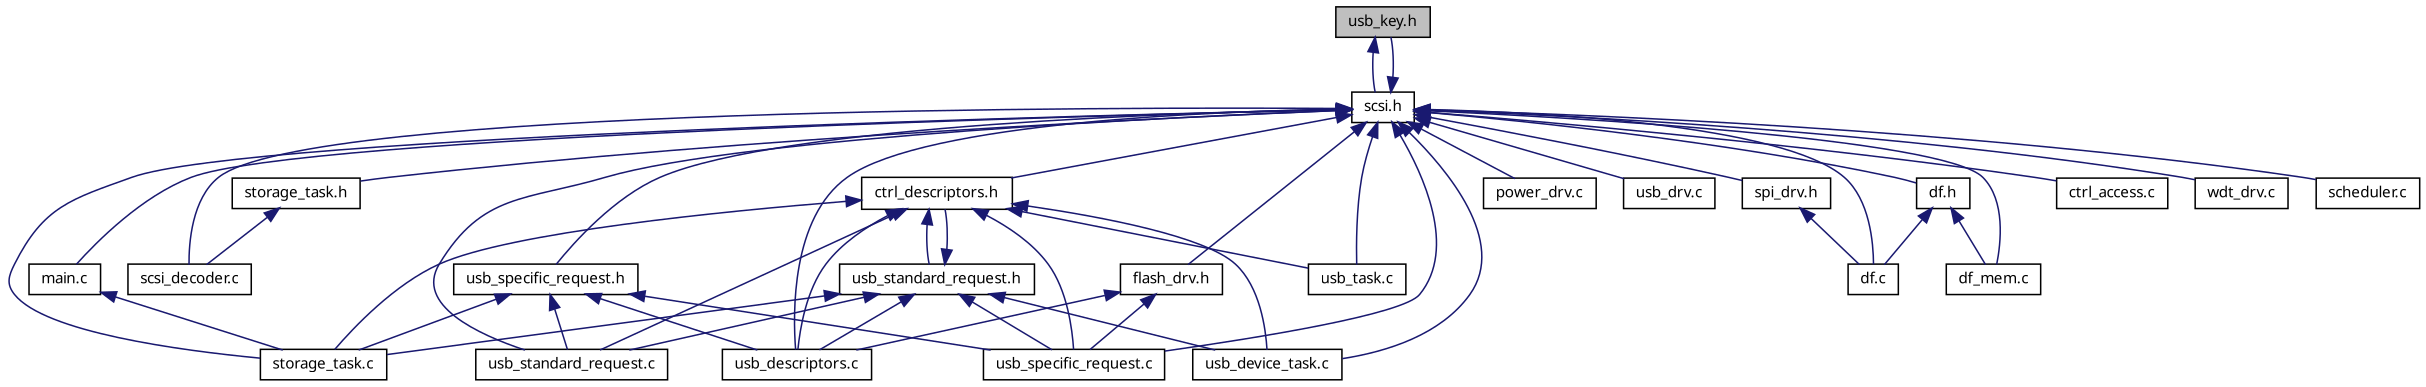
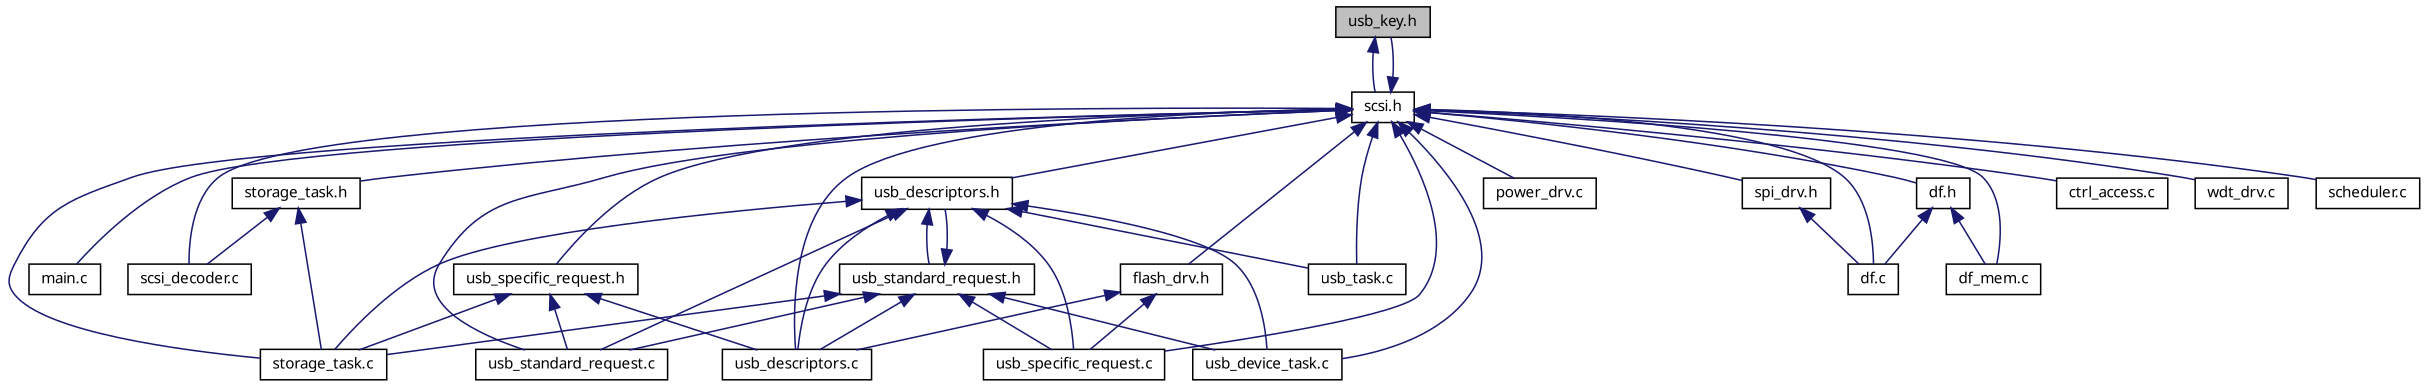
(937, 193) -> (937, 193)
(1669, 193) -> none
(818, 323) -> none
(199, 324) -> (311, 287)
